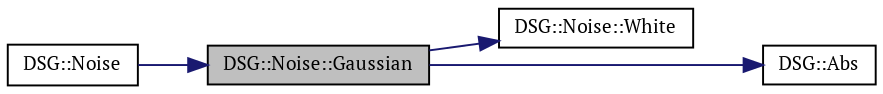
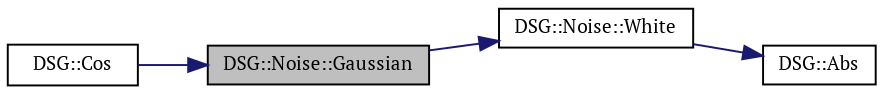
(73, 65) -> (73, 65)
(587, 65) -> (718, 48)
